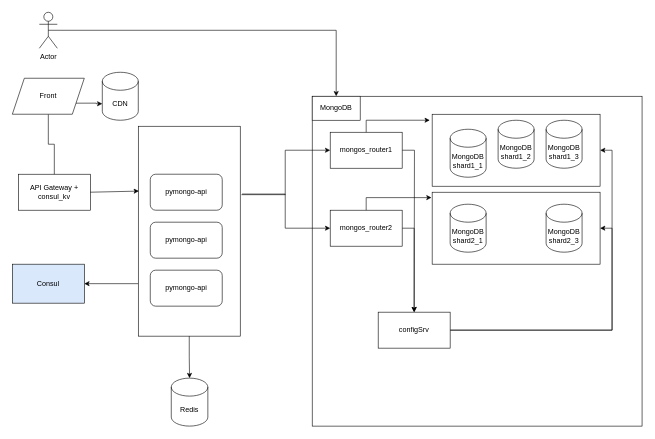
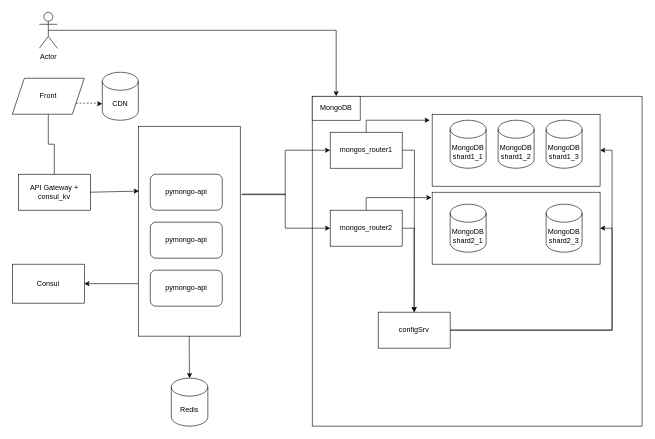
(87, 103) -> (87, 103)
(468, 153) -> (468, 144)
(48, 284) -> (48, 284)
